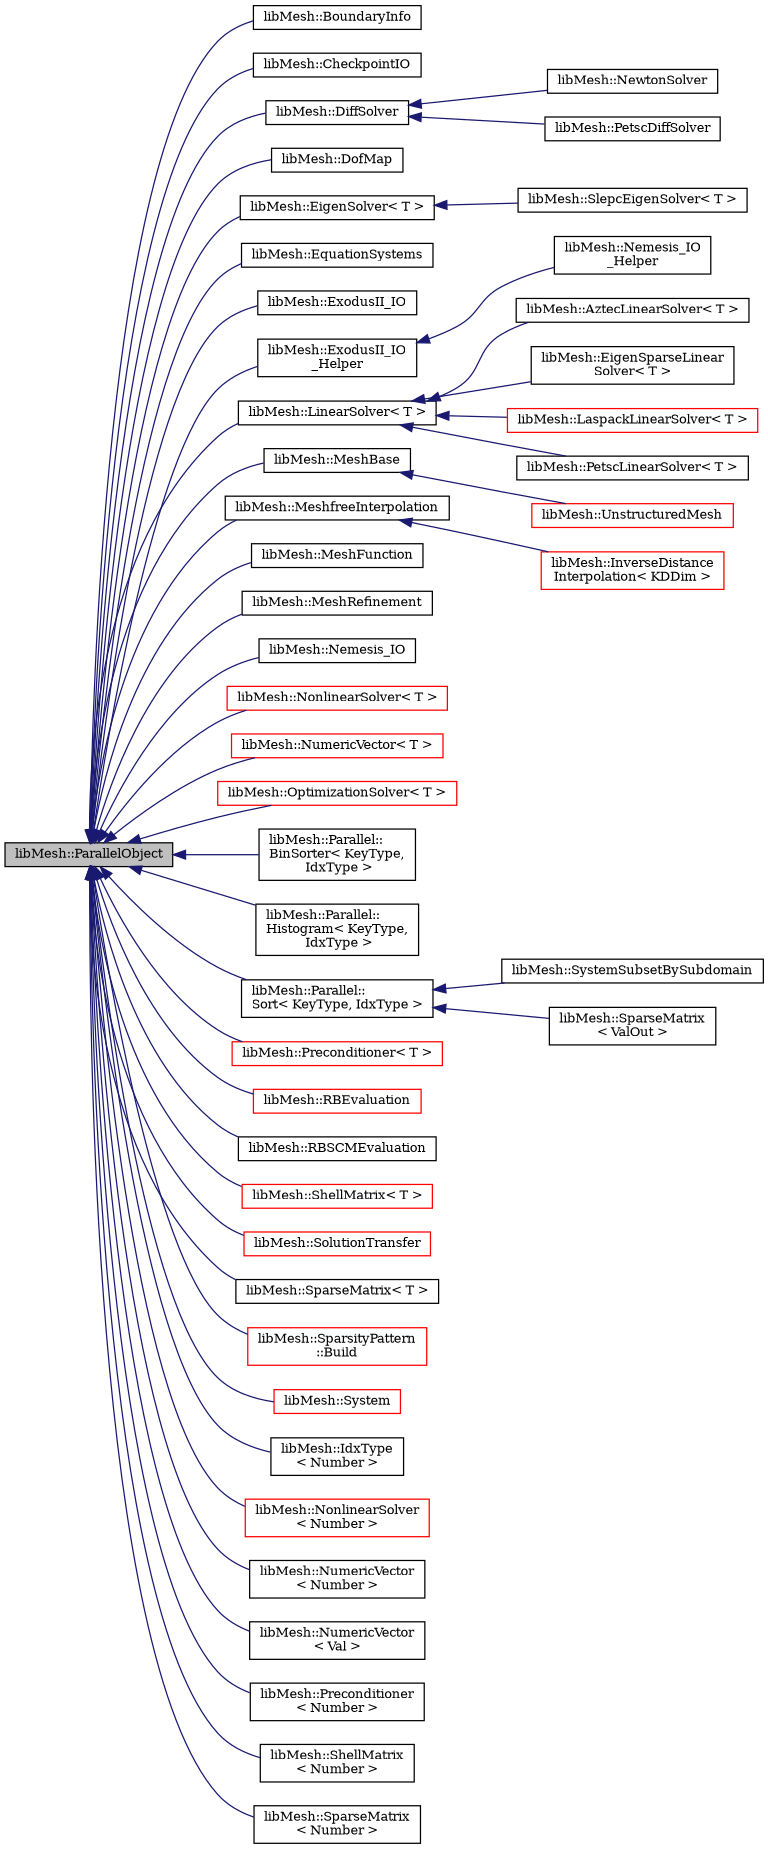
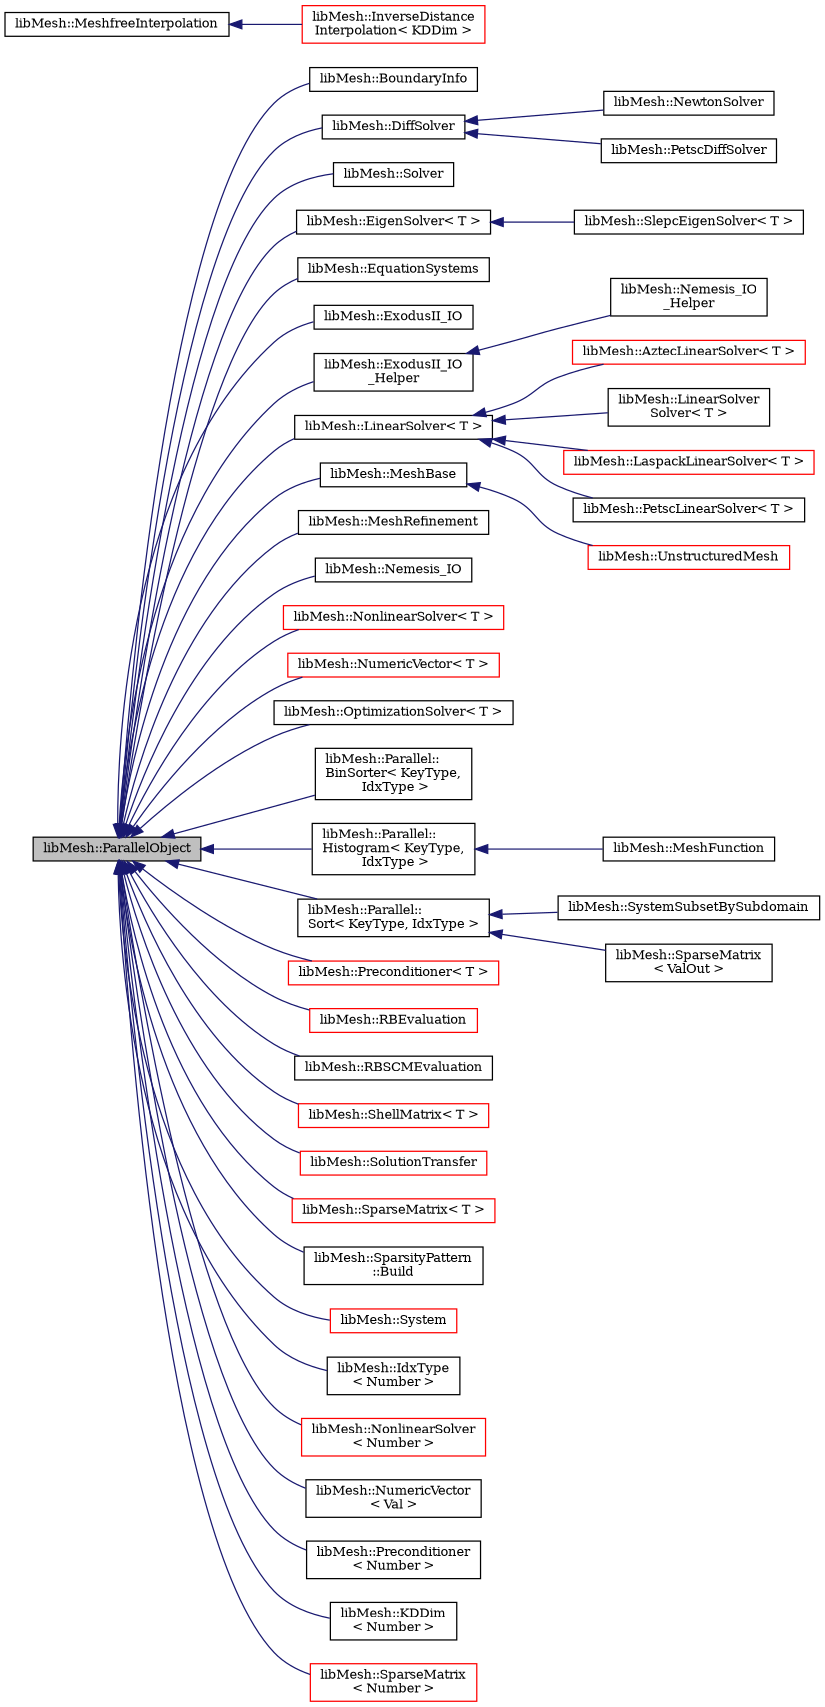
(337, 65) -> none
(337, 160) -> (394, 175)
(633, 310) -> (689, 352)
(633, 365) -> (689, 407)
(133, 659) -> none
(143, 677) -> (545, 849)
(337, 793) -> (394, 713)
(337, 1291) -> (394, 1211)
(337, 1346) -> (394, 1266)
(337, 1579) -> none
(337, 1763) -> (394, 1621)
(337, 1825) -> (394, 1682)
